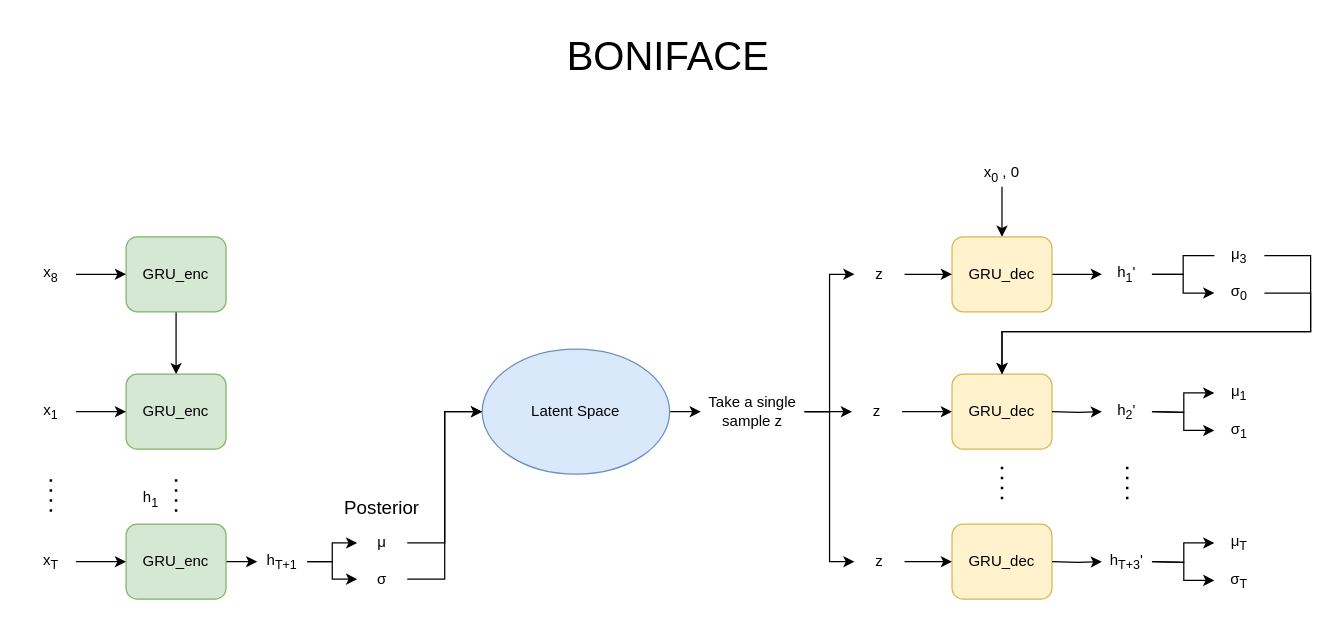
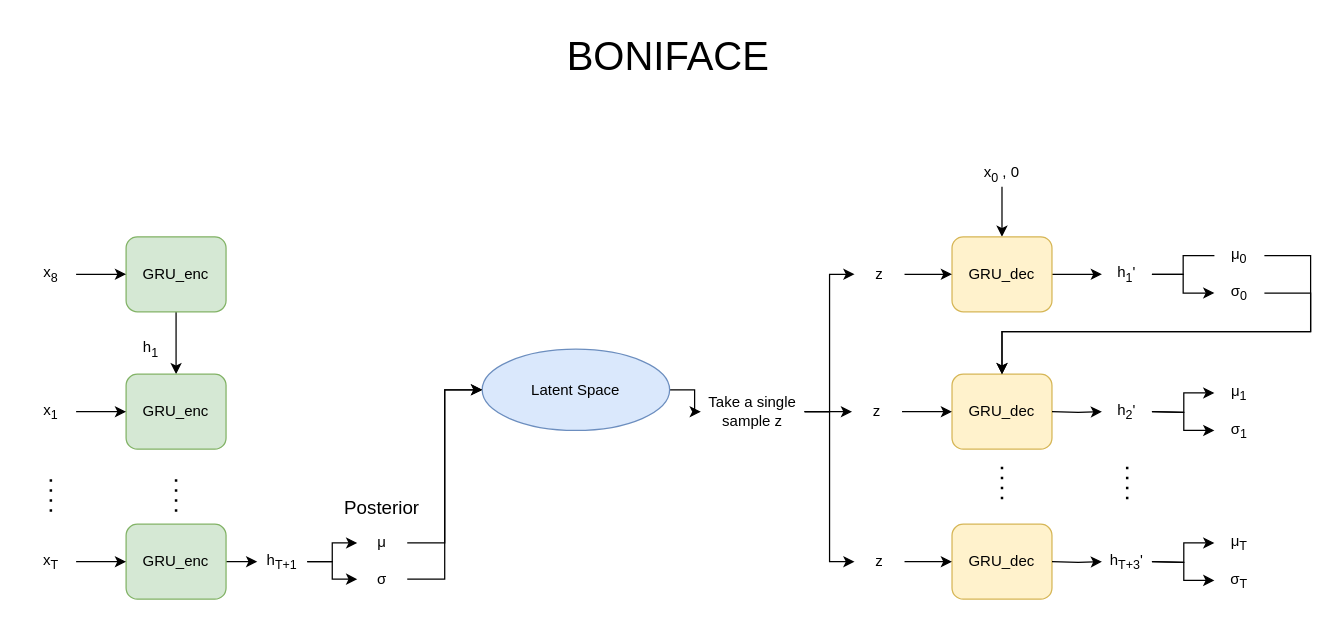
(1239, 256) -> (1239, 256)
(576, 412) -> (576, 390)
(151, 499) -> (151, 349)
